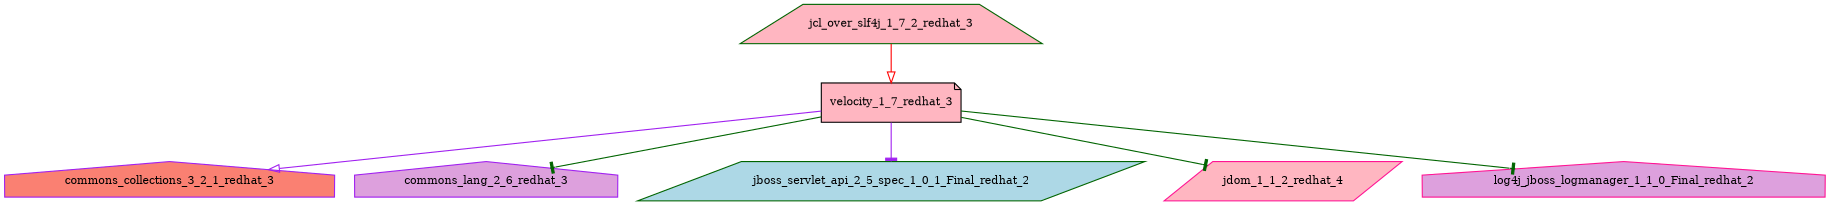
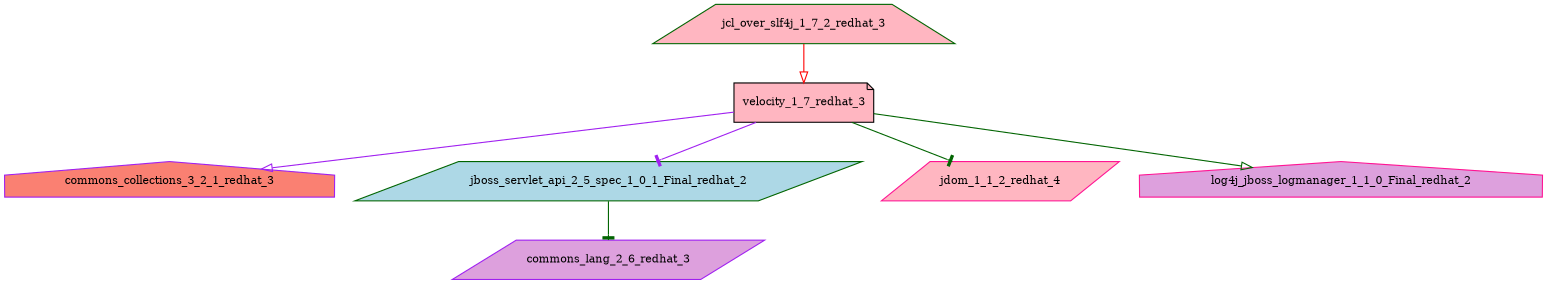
(1235, 140) -> (1058, 140)
(688, 142) -> (608, 218)
(486, 181) -> (608, 260)
